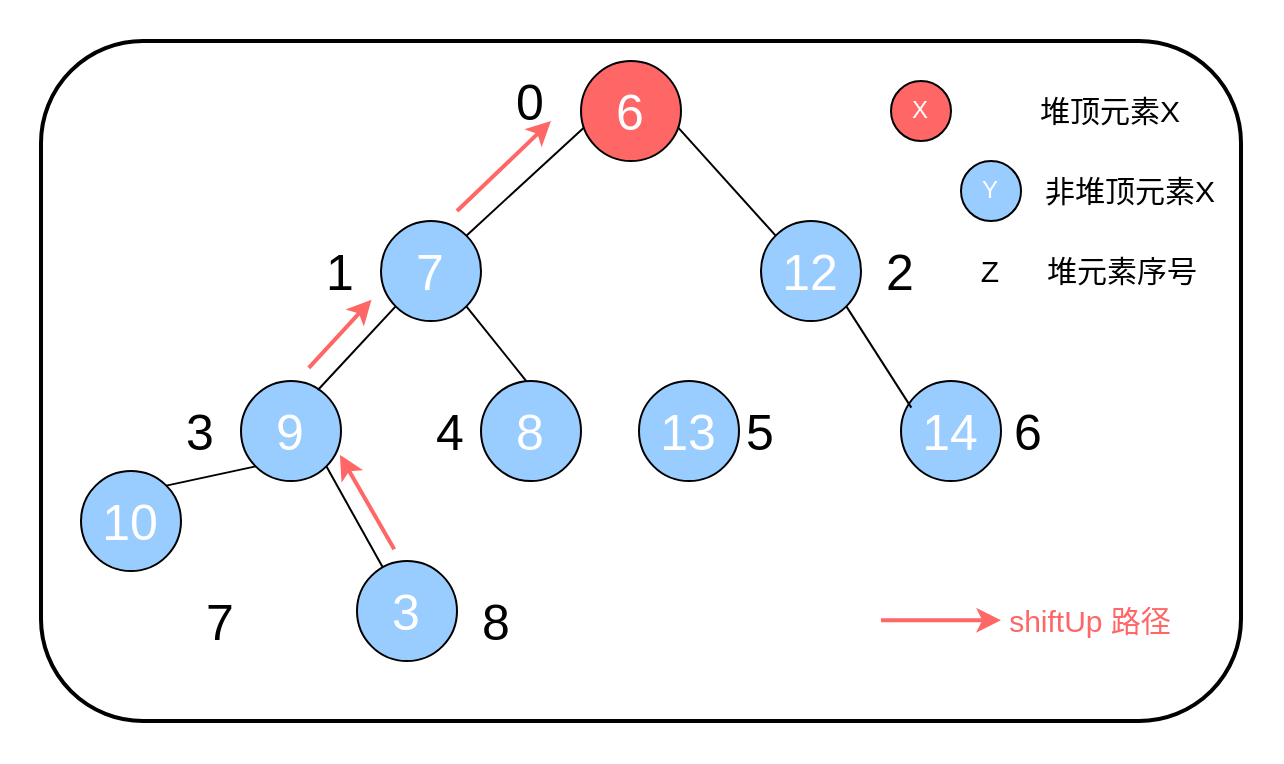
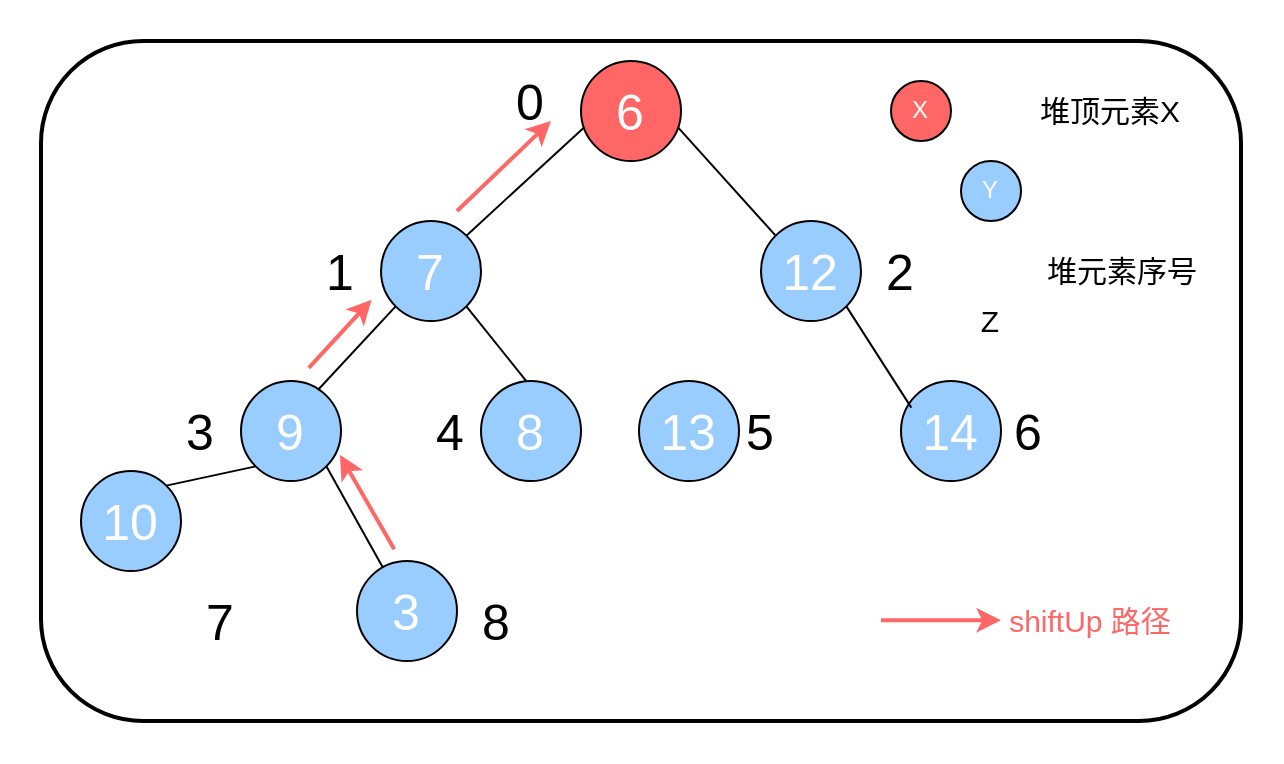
(1131, 191) -> none
(991, 271) -> (991, 321)
